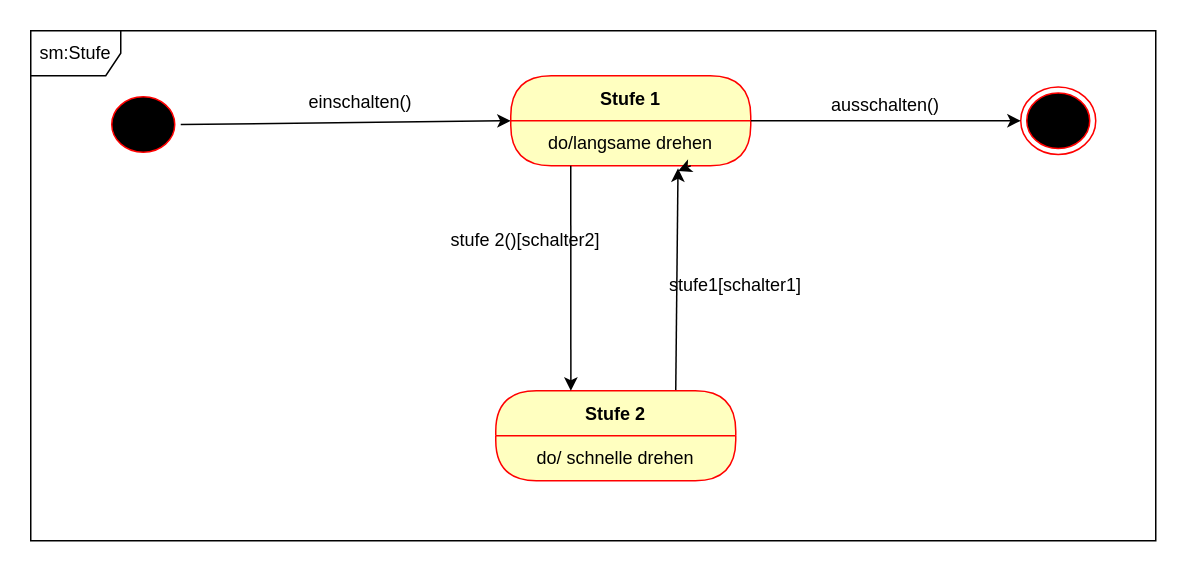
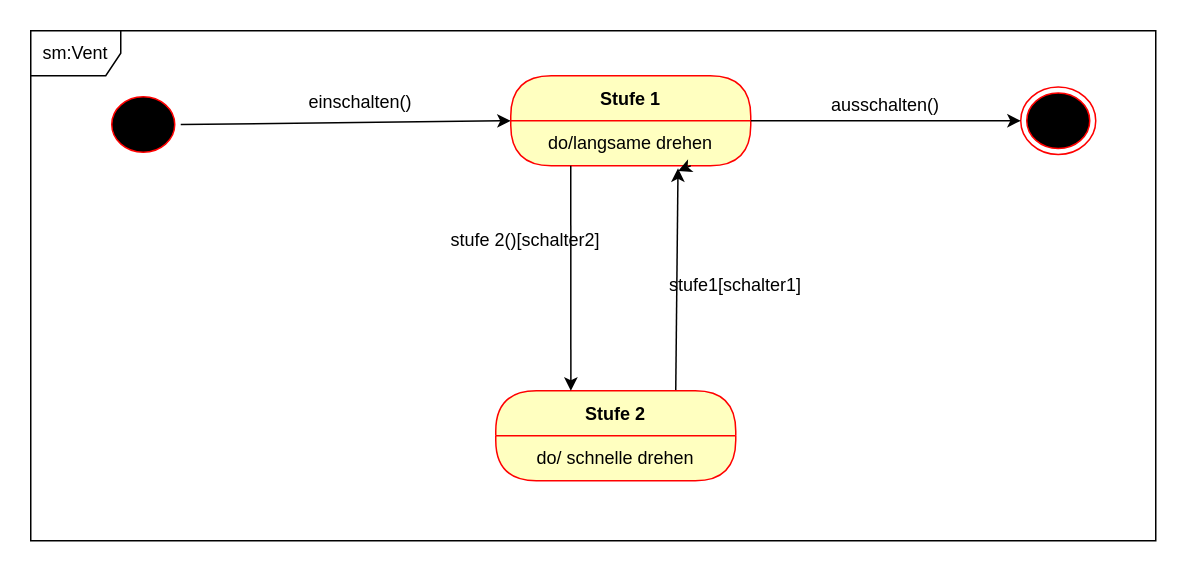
(76, 53) -> (76, 53)
